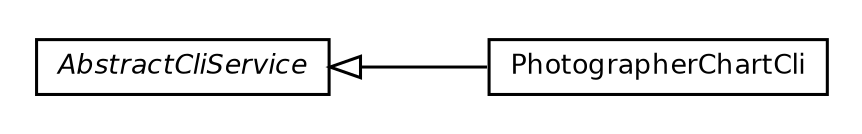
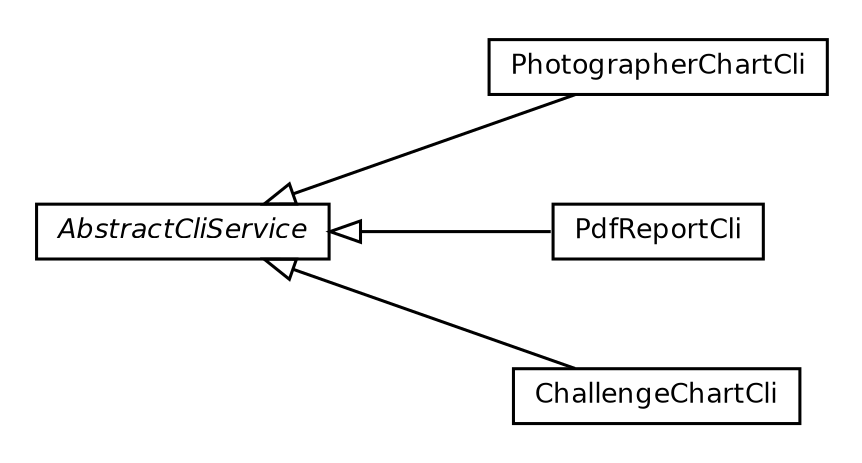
none -> (657, 232)
none -> (657, 396)
